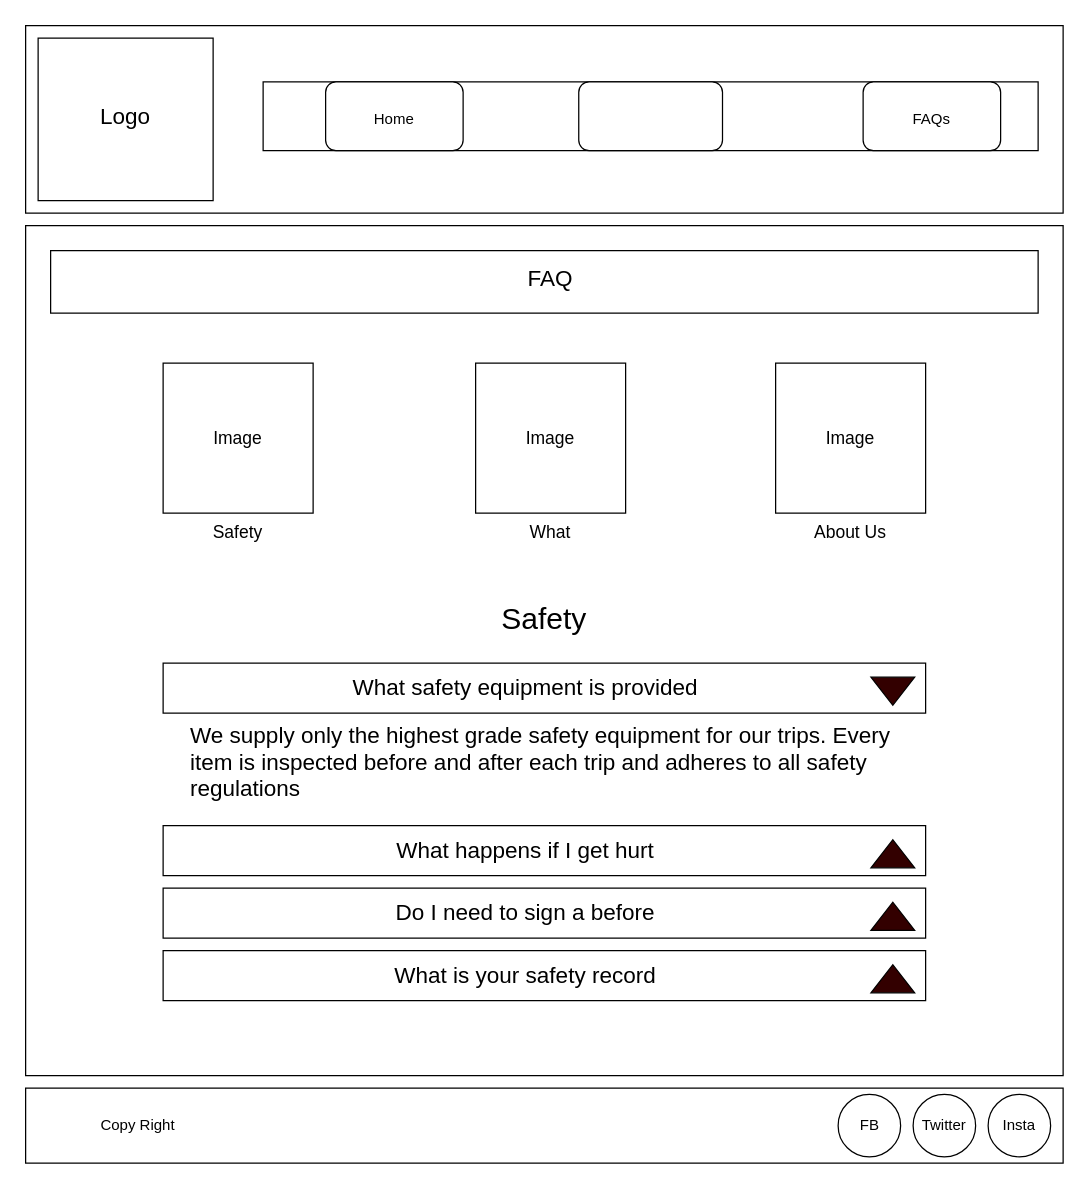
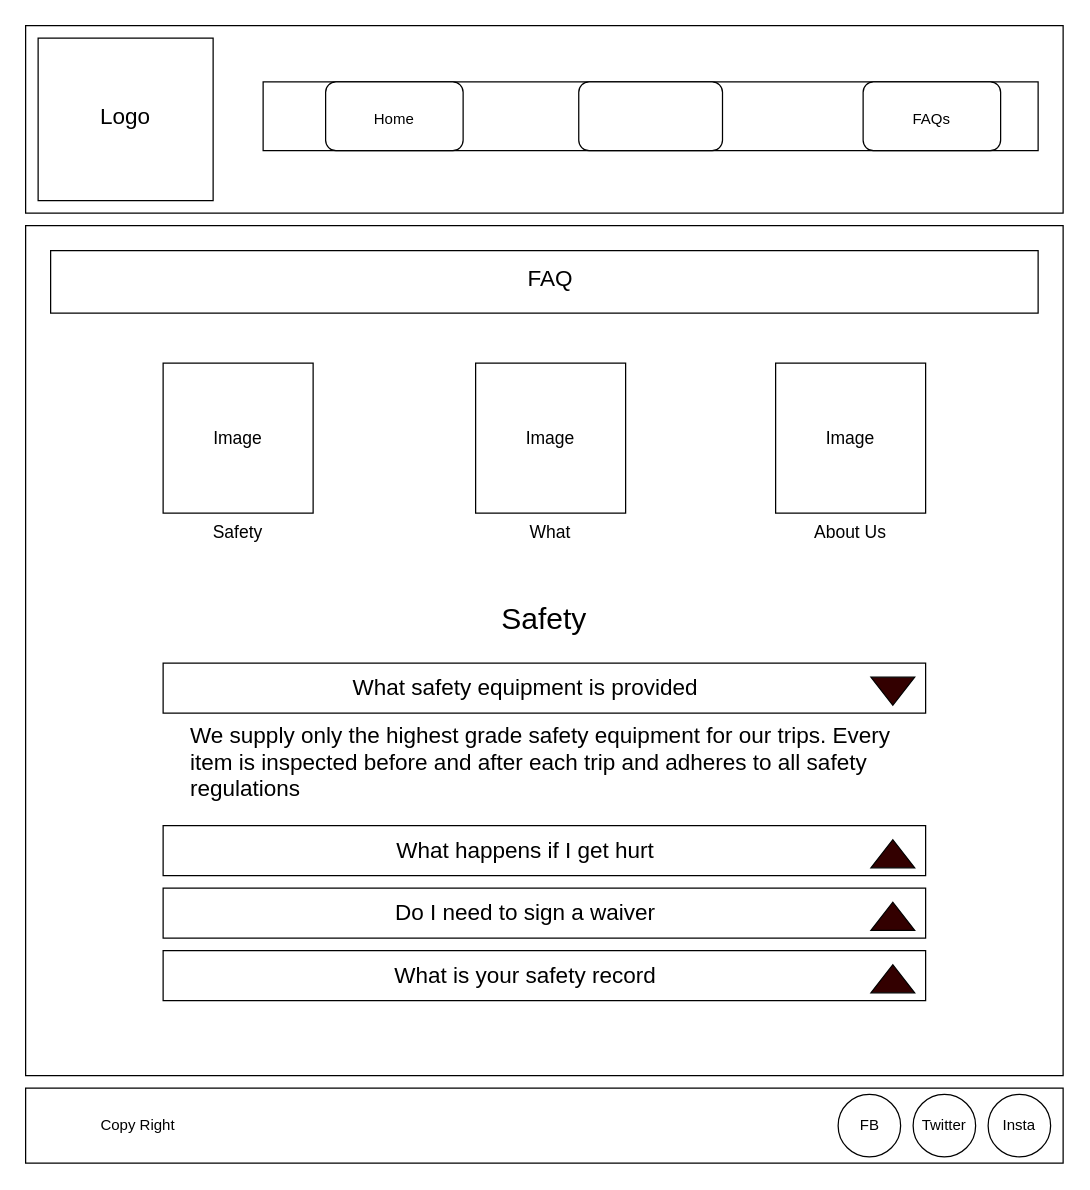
(526, 913) -> (526, 913)
